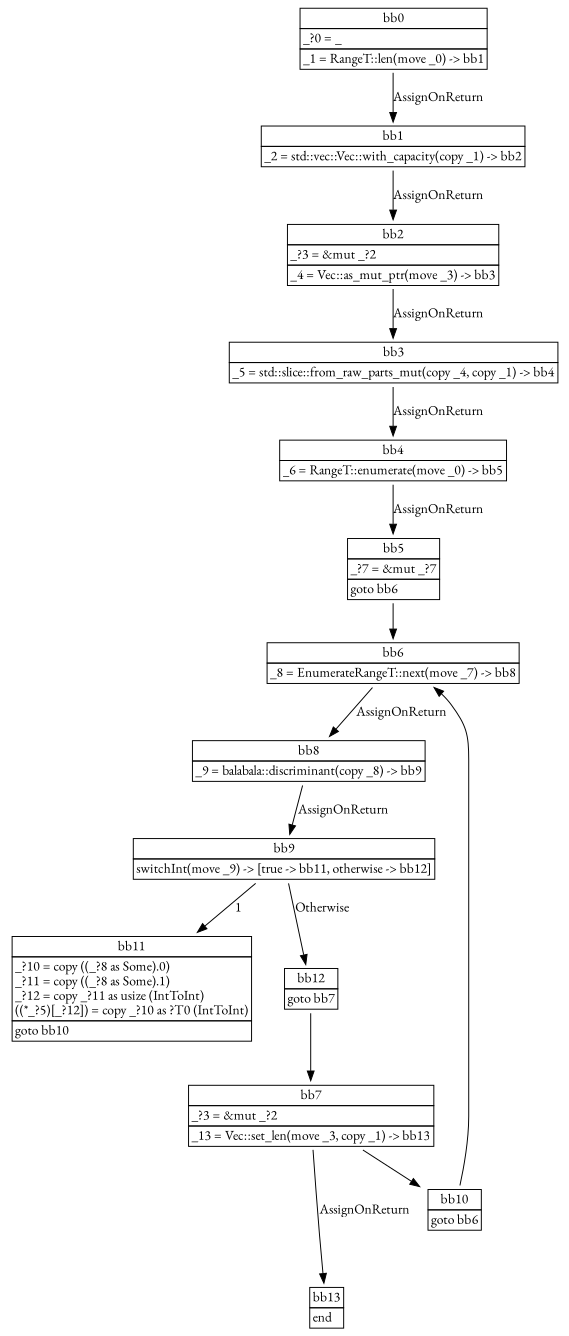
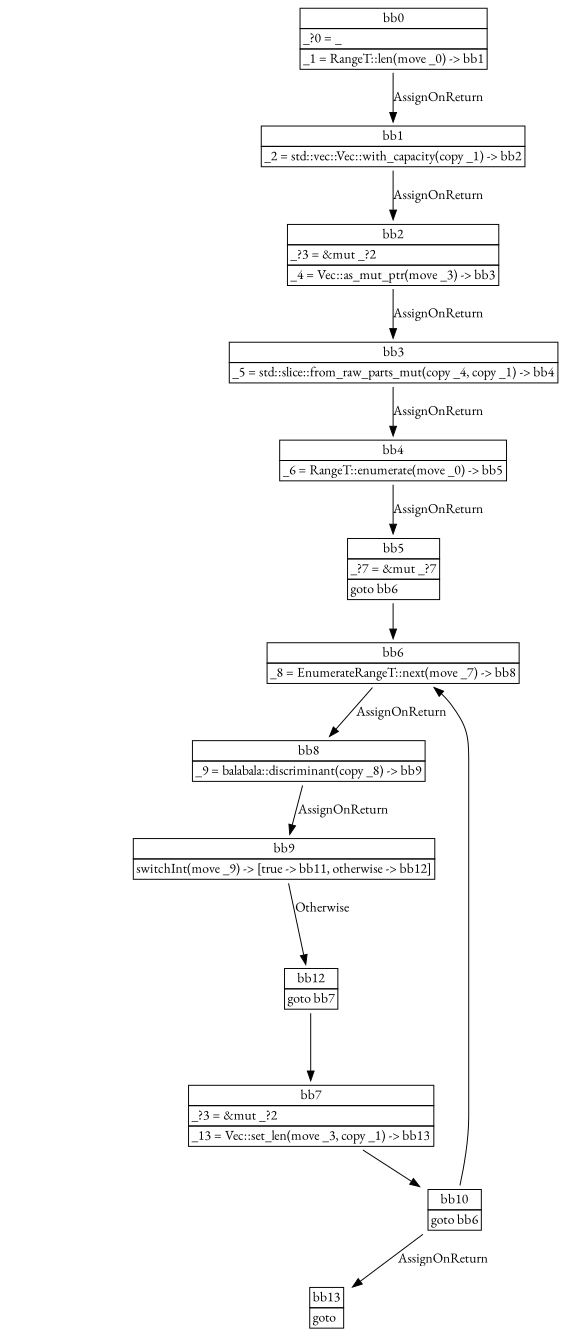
(131, 989) -> none
(318, 1212) -> (392, 1258)
(322, 1317) -> (325, 1317)
